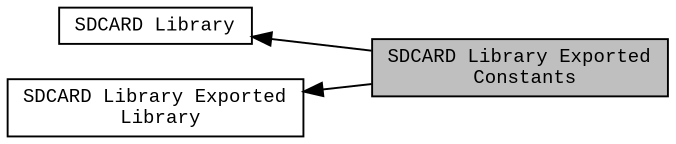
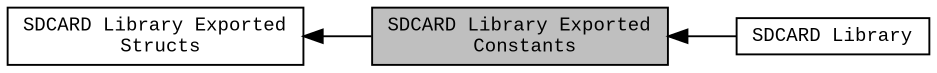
(322, 45) -> (712, 36)
(156, 108) -> (156, 36)
